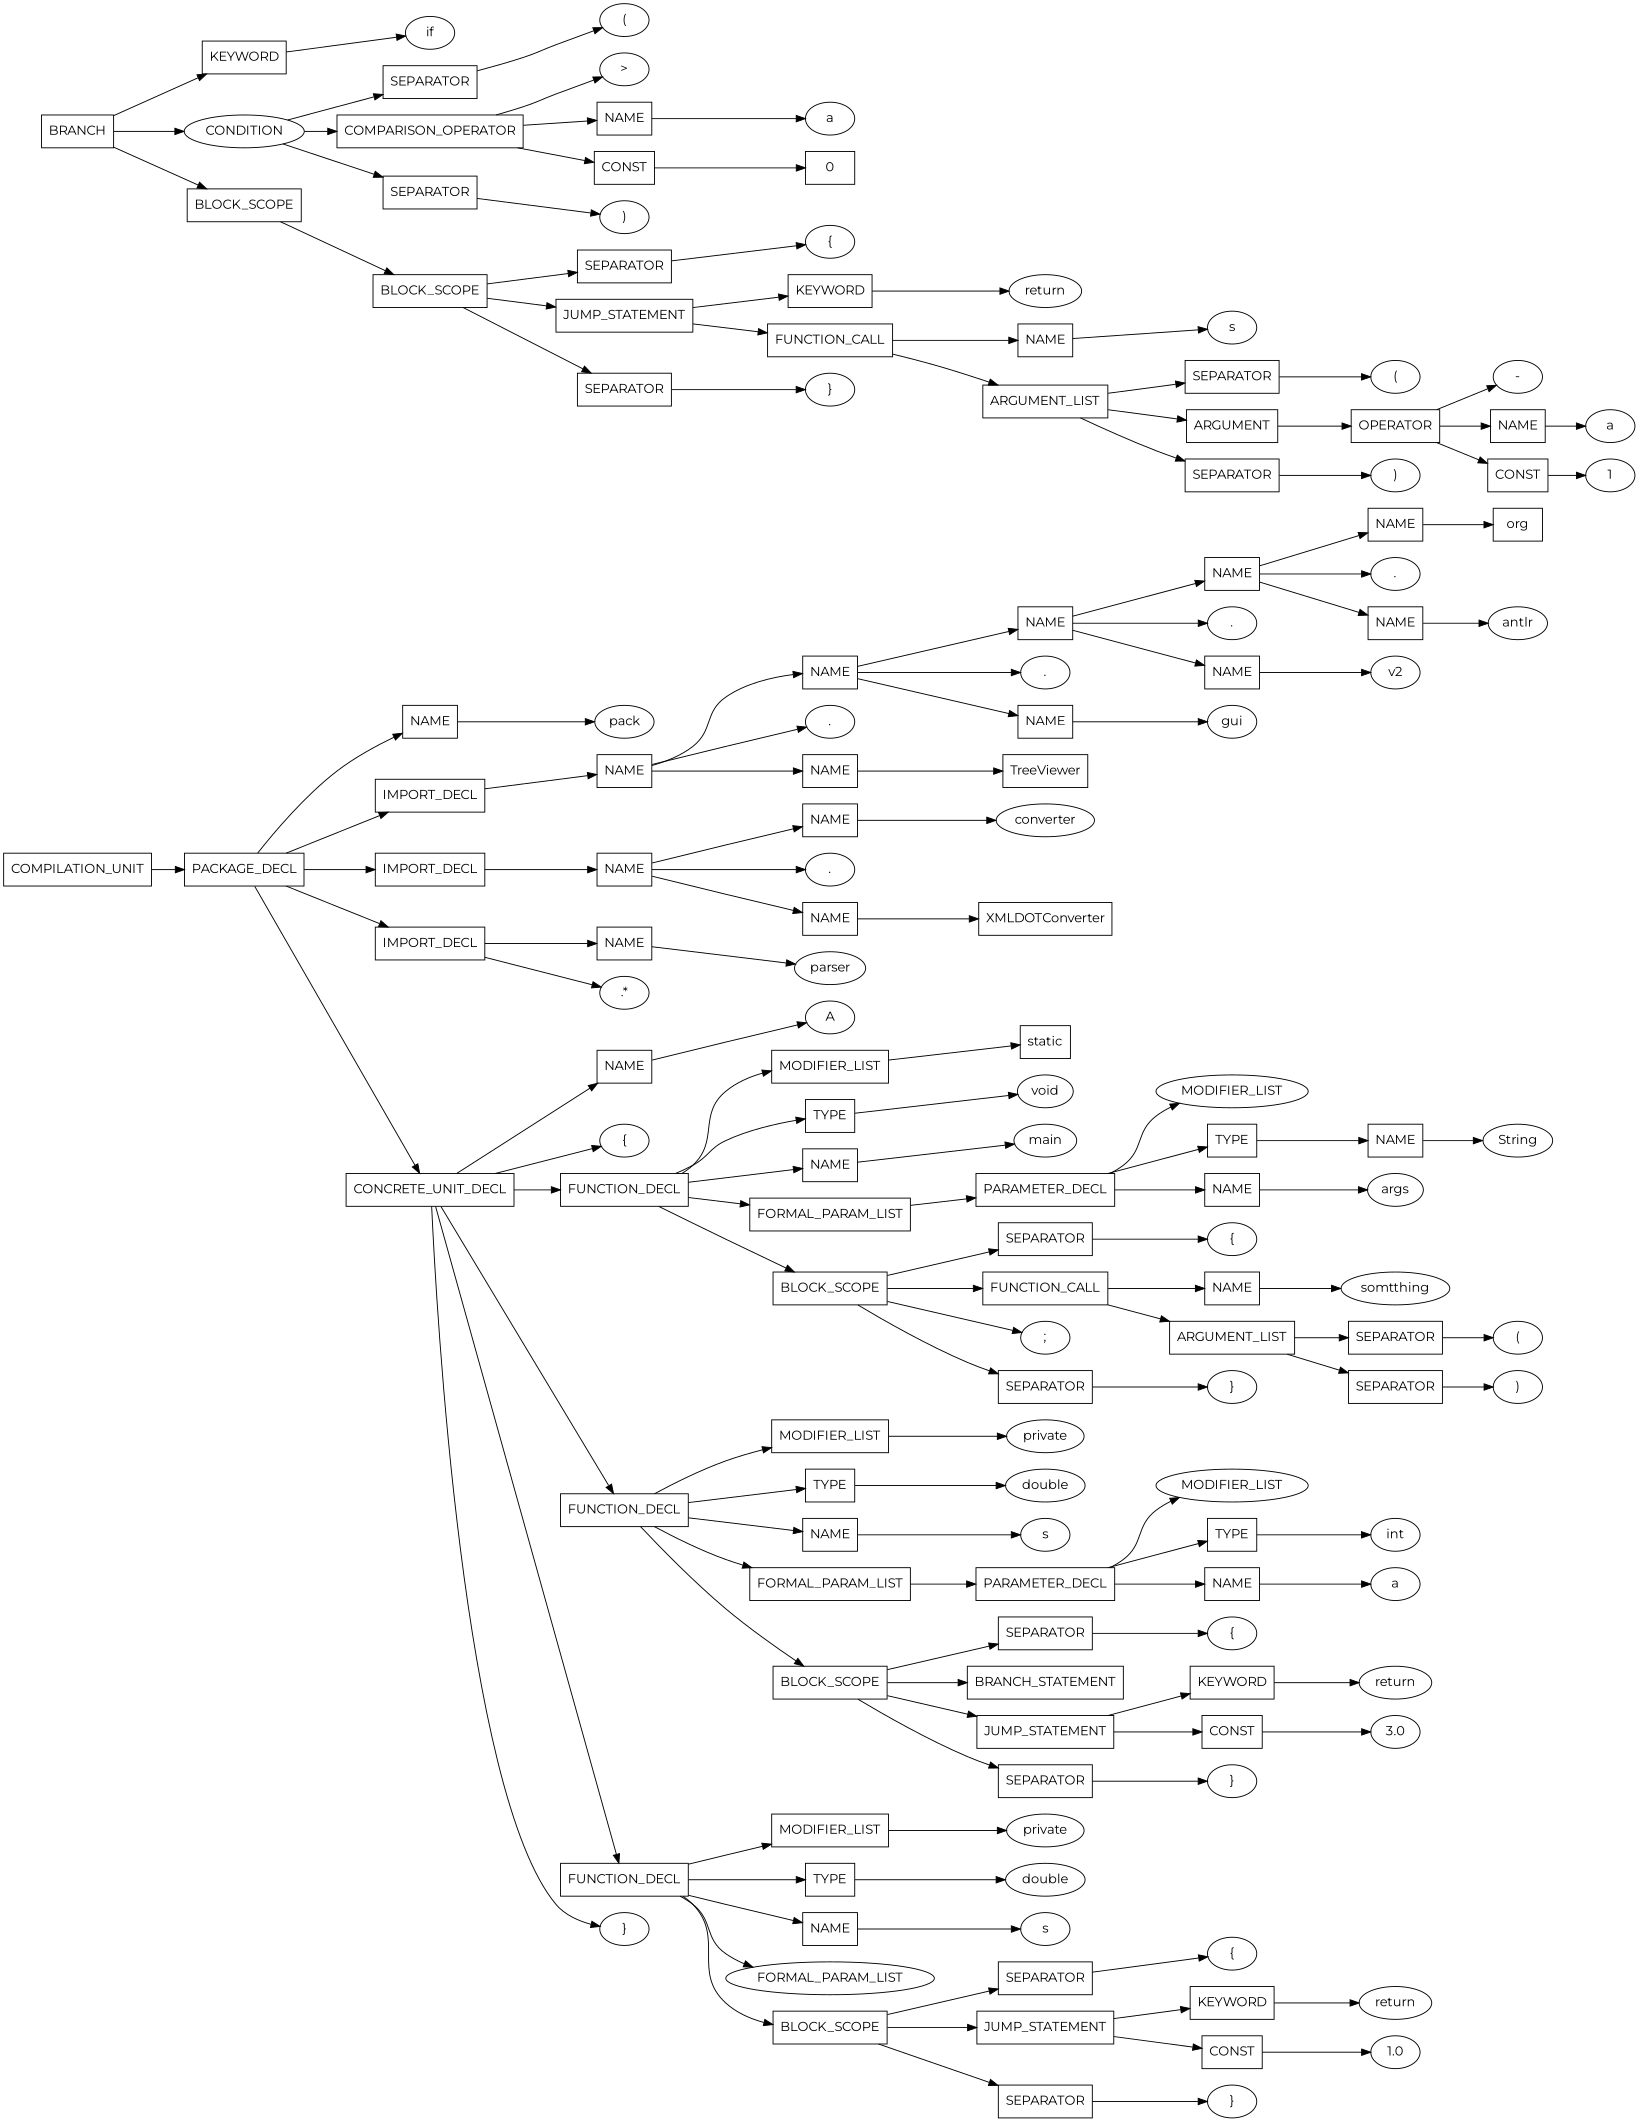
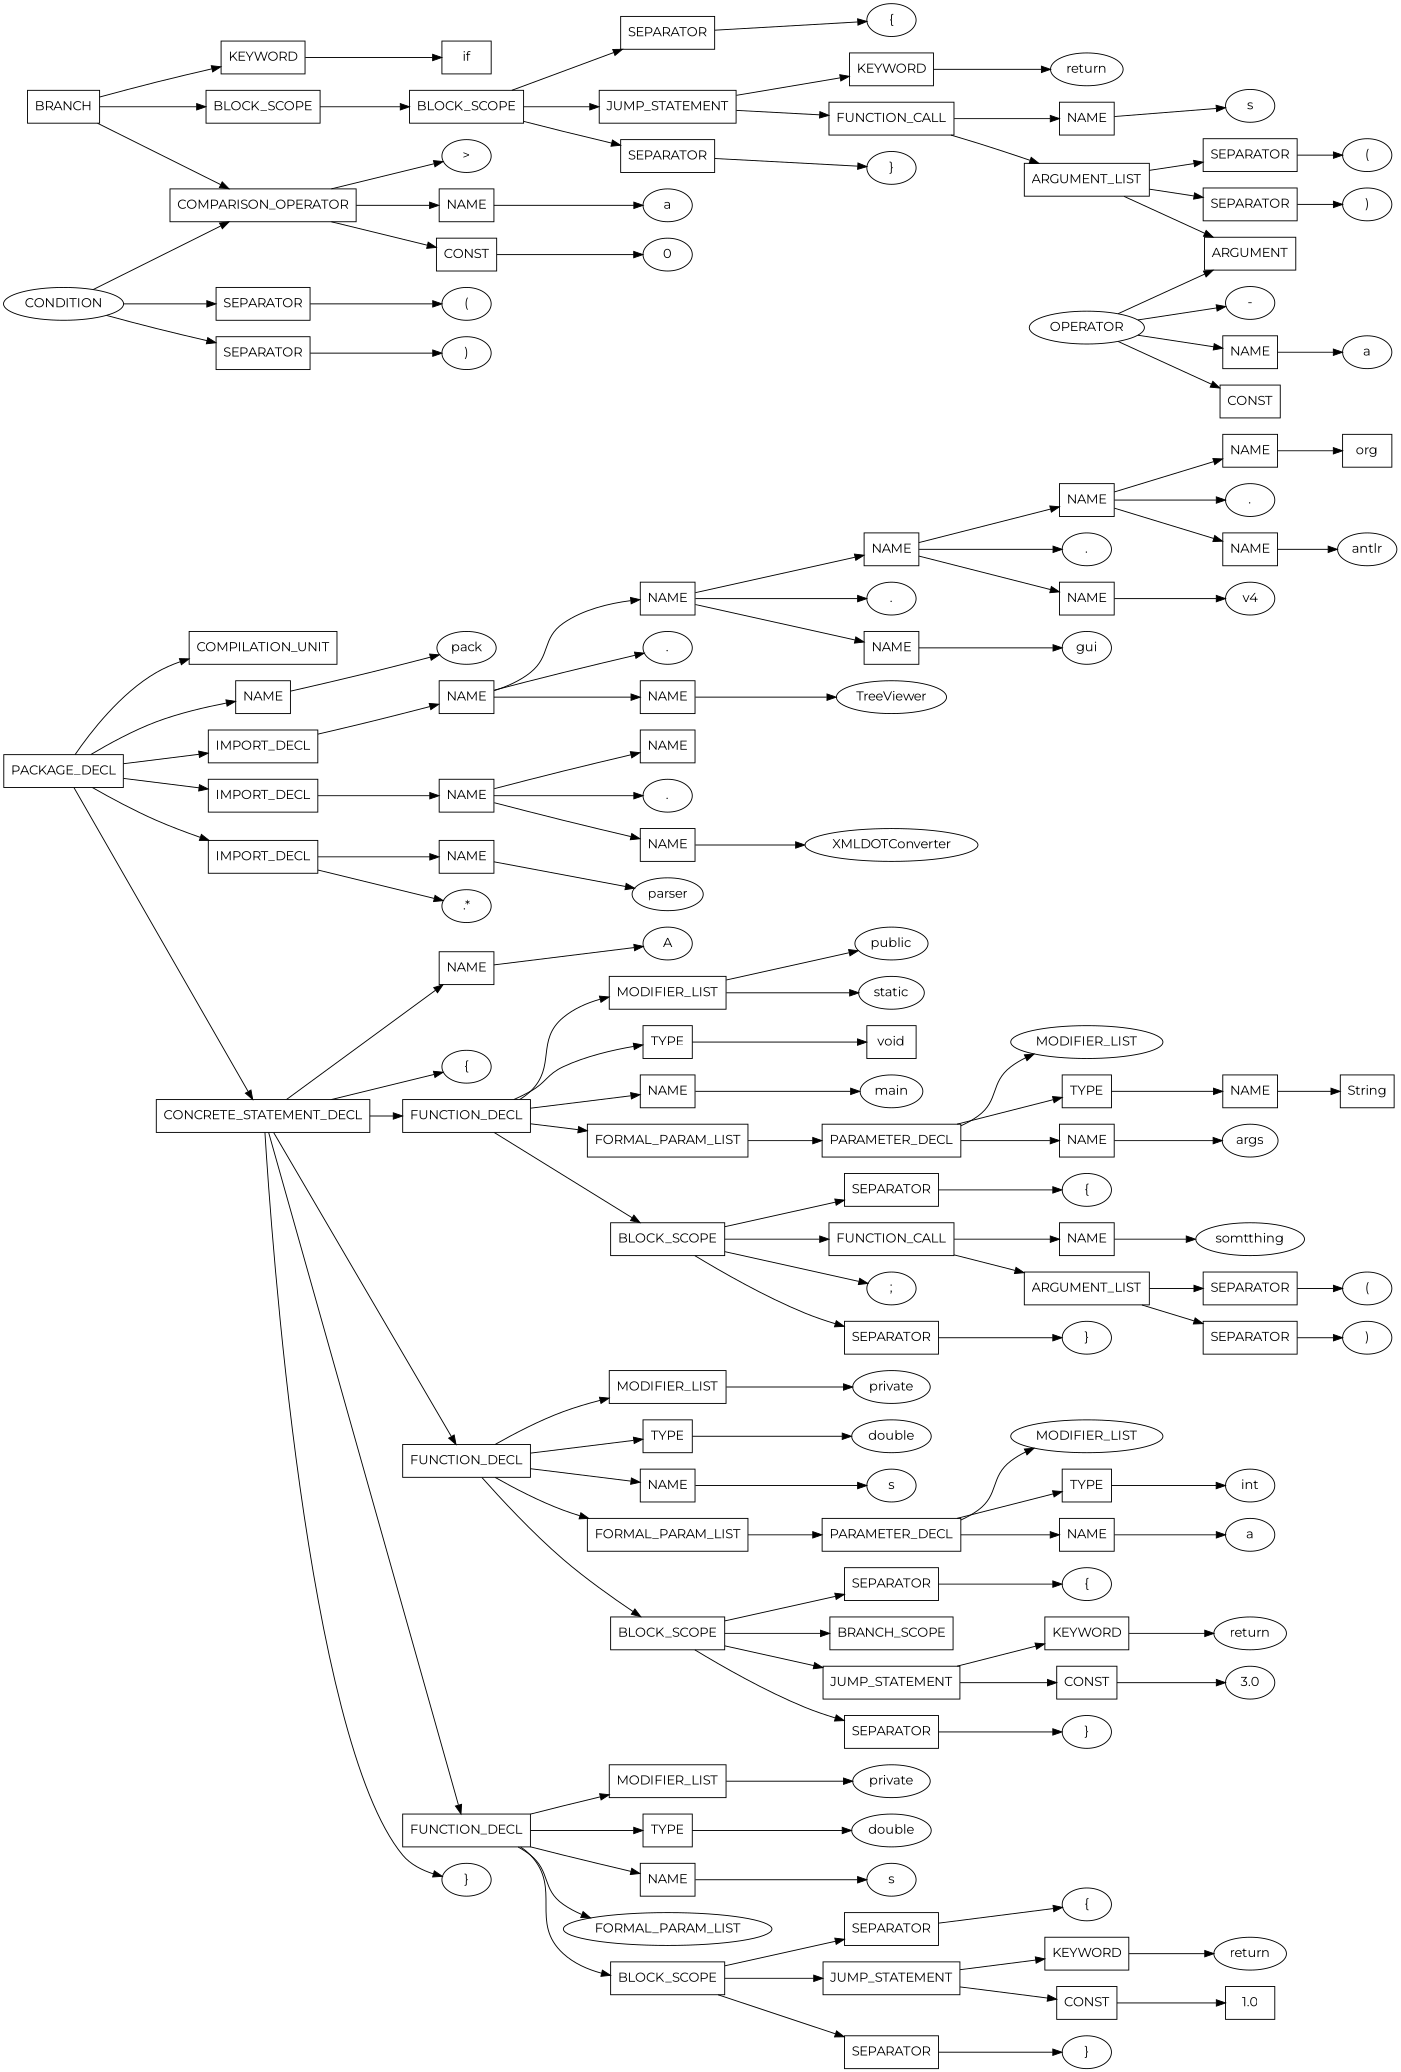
(430, 33) -> (467, 57)
(144, 131) -> (159, 154)
(830, 168) -> (668, 255)
(1310, 426) -> (1161, 294)
(1395, 426) -> (1087, 328)
(1610, 475) -> none
(1395, 673) -> (1250, 599)
(1045, 771) -> (891, 697)
(1045, 820) -> none
(163, 870) -> (121, 700)
(1045, 919) -> (891, 845)
none -> (891, 944)
(1045, 1042) -> (891, 993)
(1045, 1091) -> (891, 1042)
(1518, 1141) -> (1367, 1091)
(430, 1190) -> (263, 1116)
(1045, 1683) -> (891, 1633)
(1395, 2052) -> (1250, 2003)
